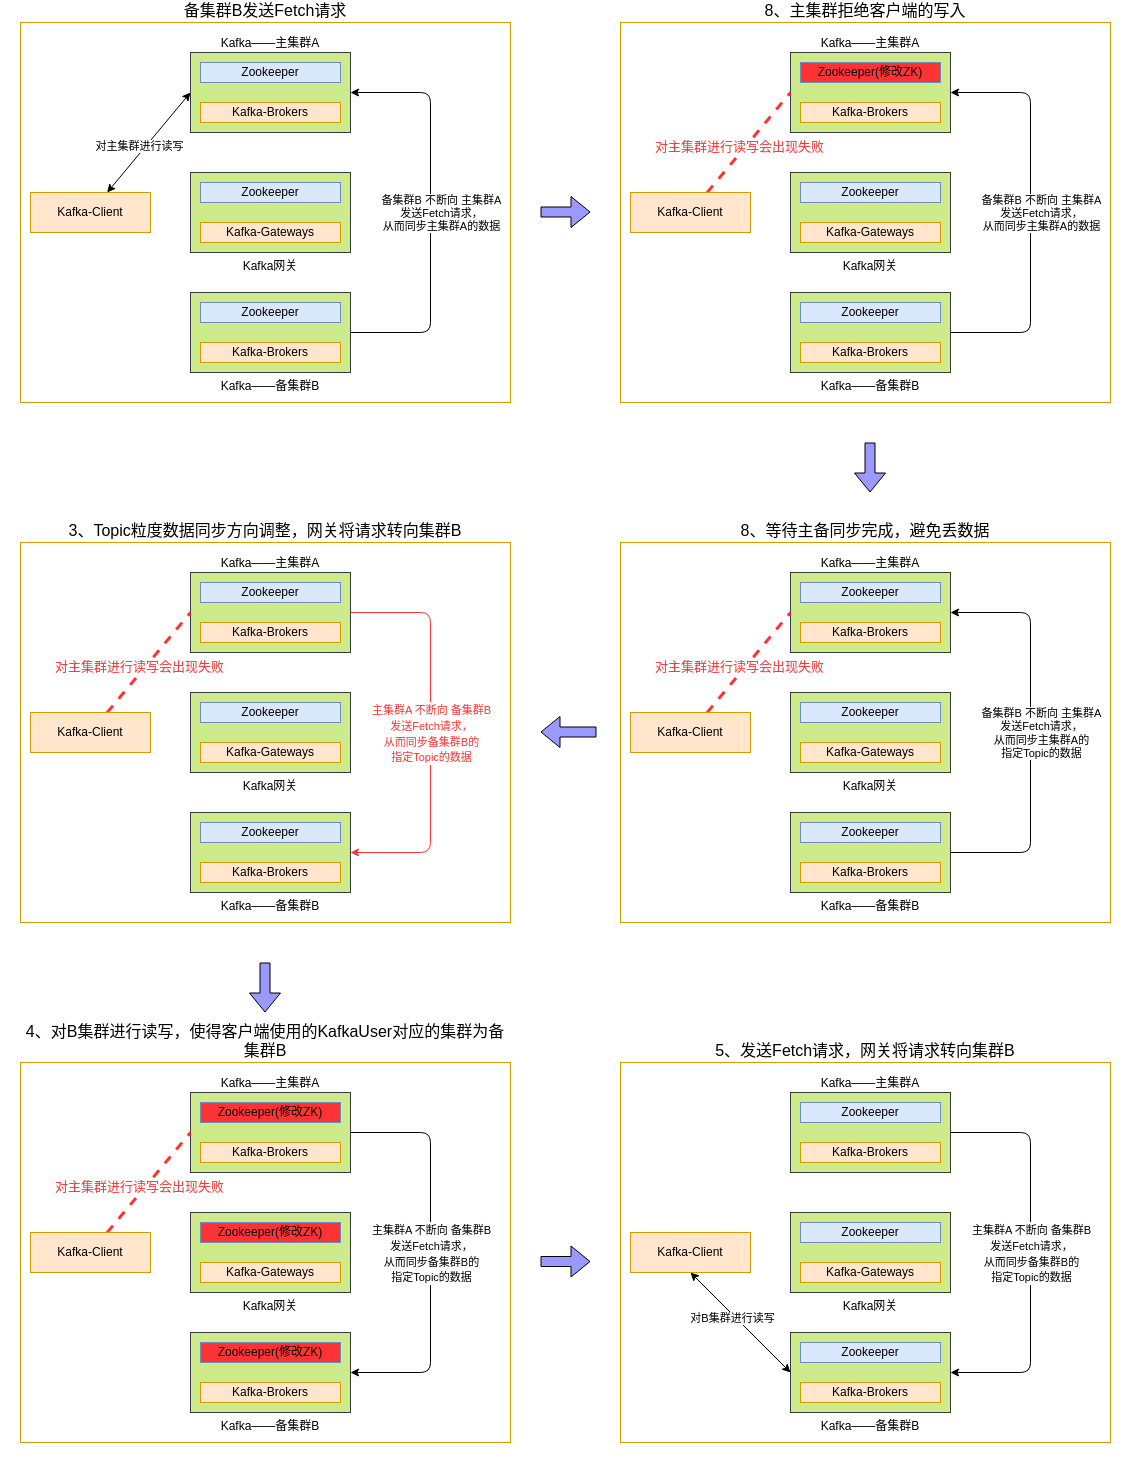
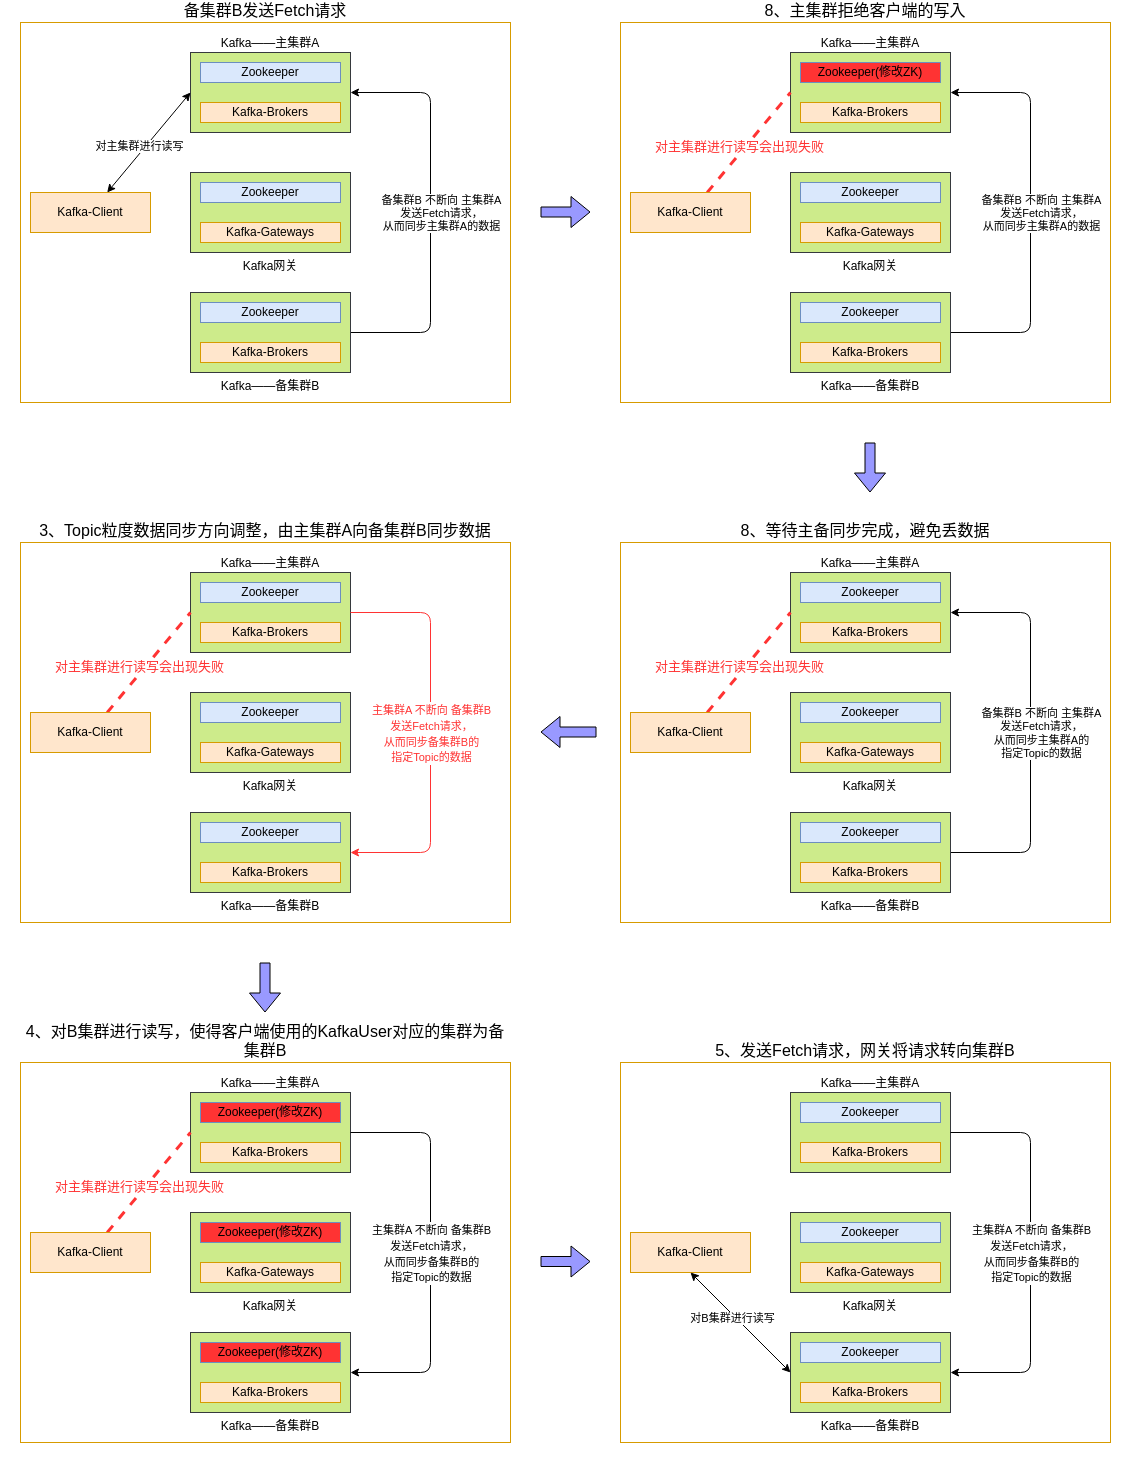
(266, 530) -> (266, 530)
